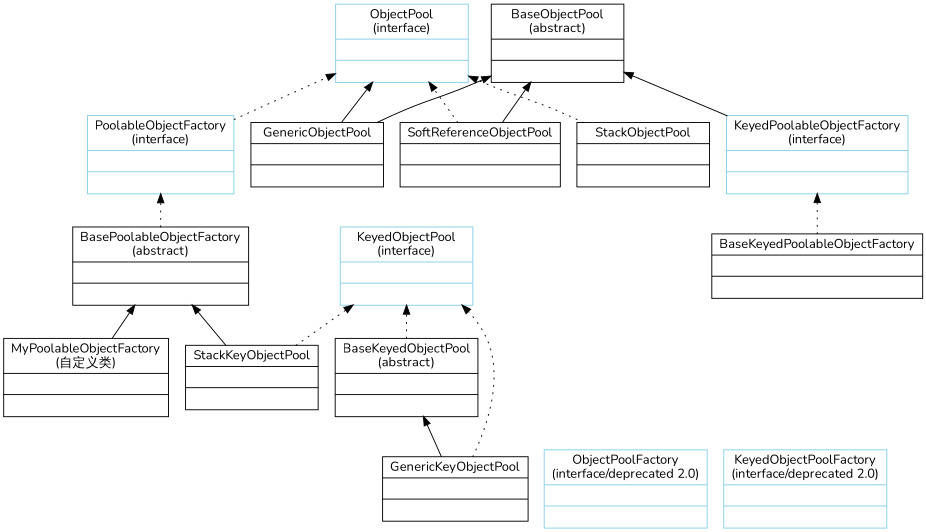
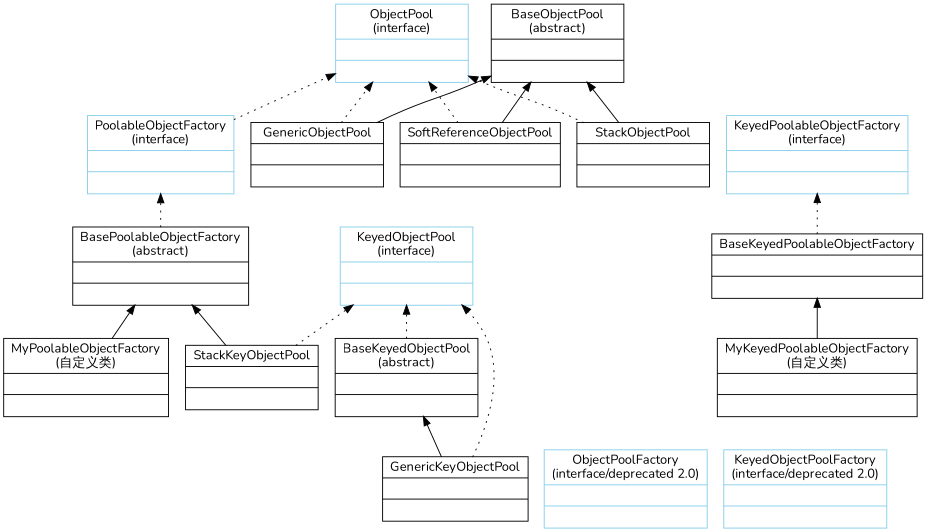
(680, 96) -> (606, 106)
(354, 106) -> (354, 106)
none -> (817, 378)
